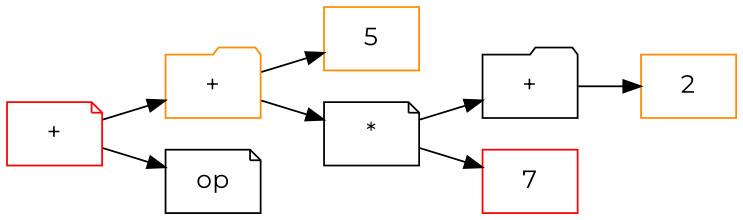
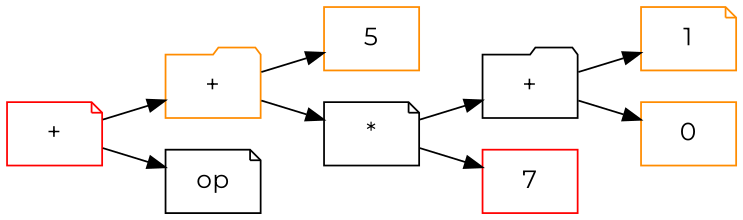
none -> (689, 39)
(689, 86) -> (689, 134)
